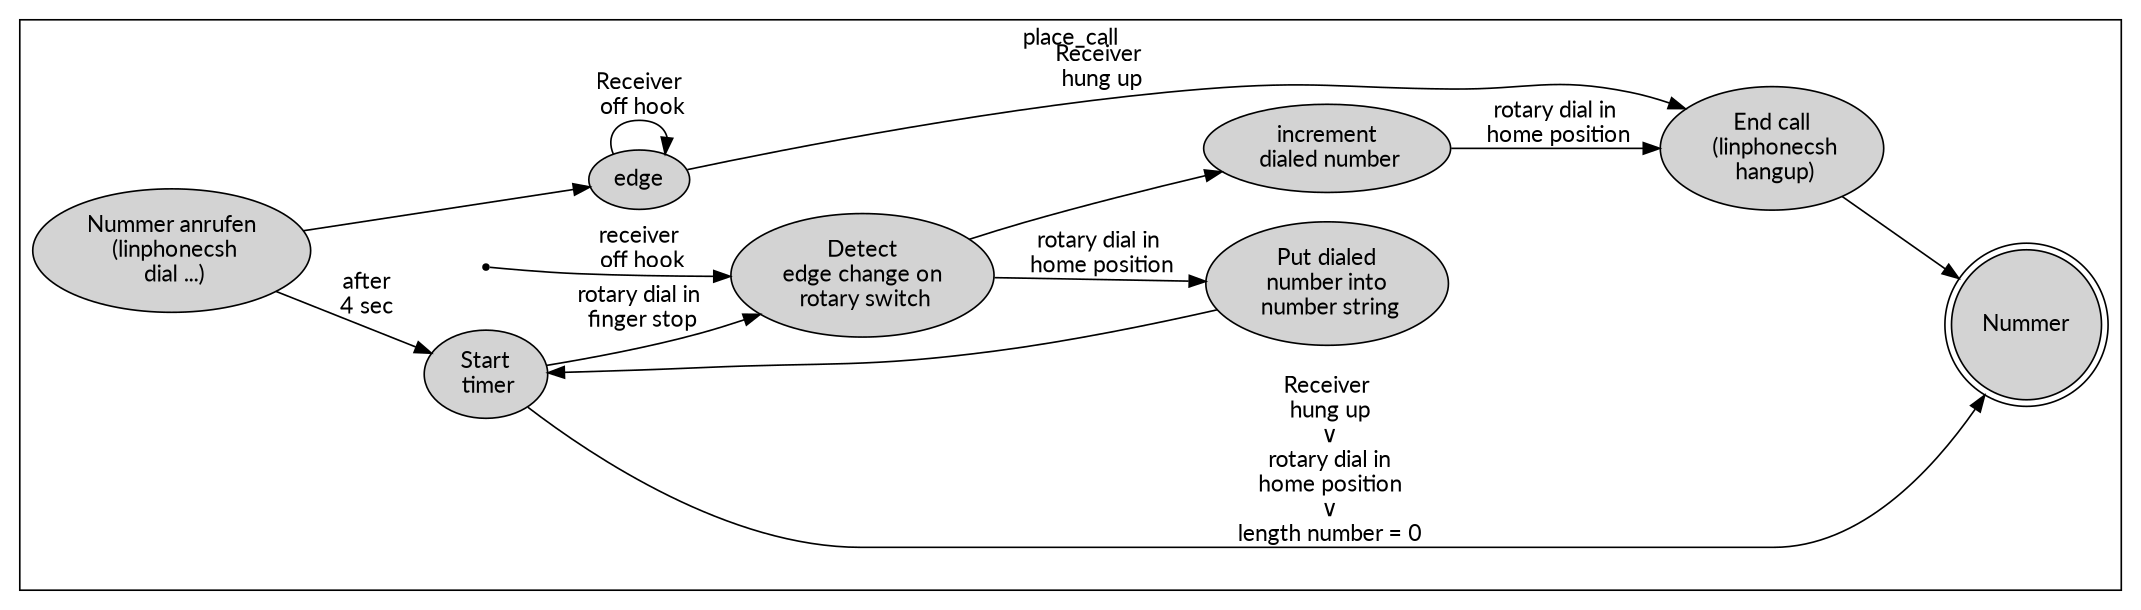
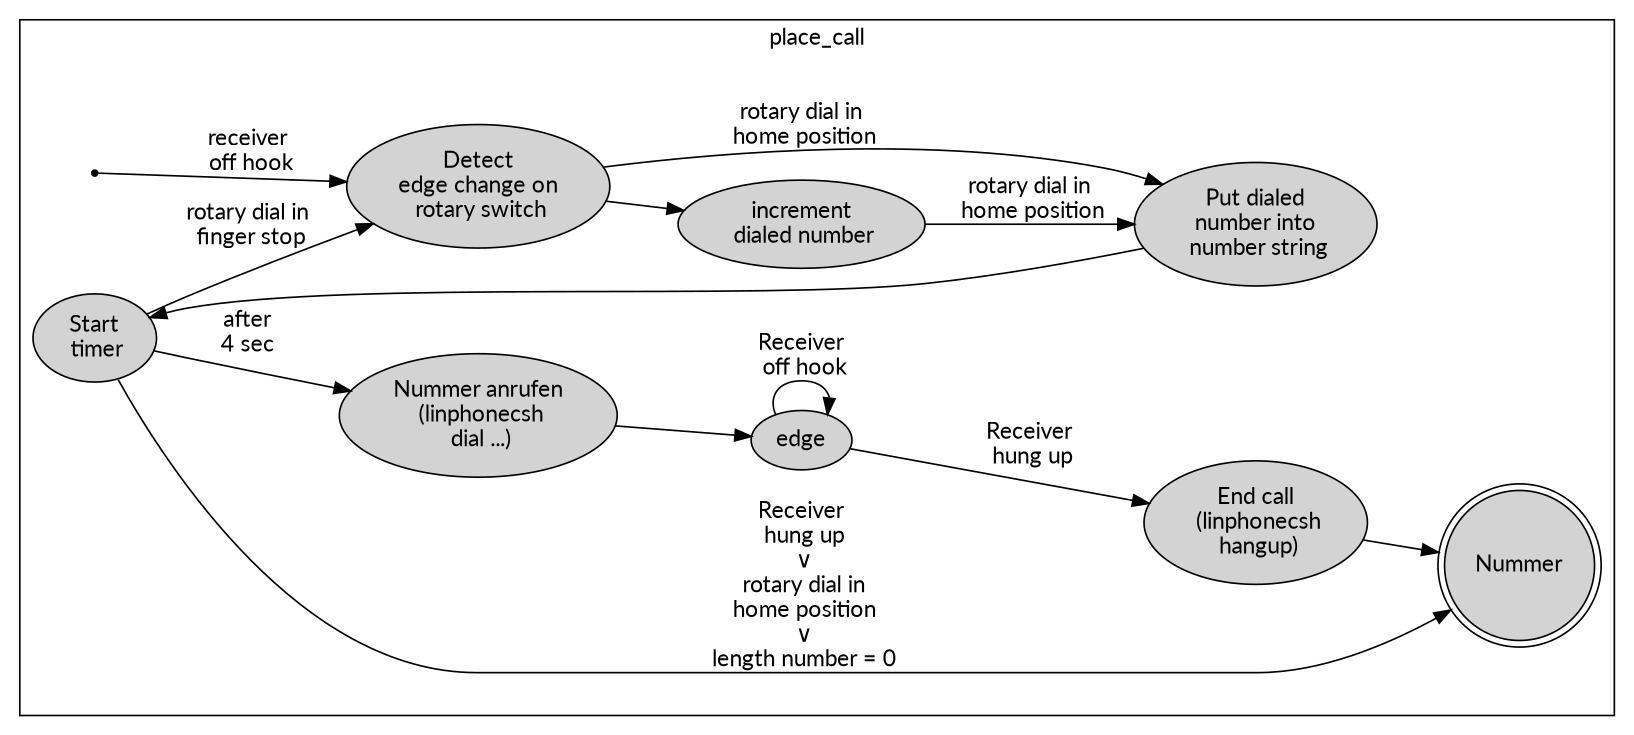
(1547, 148) -> (1021, 224)
(346, 319) -> (244, 370)
